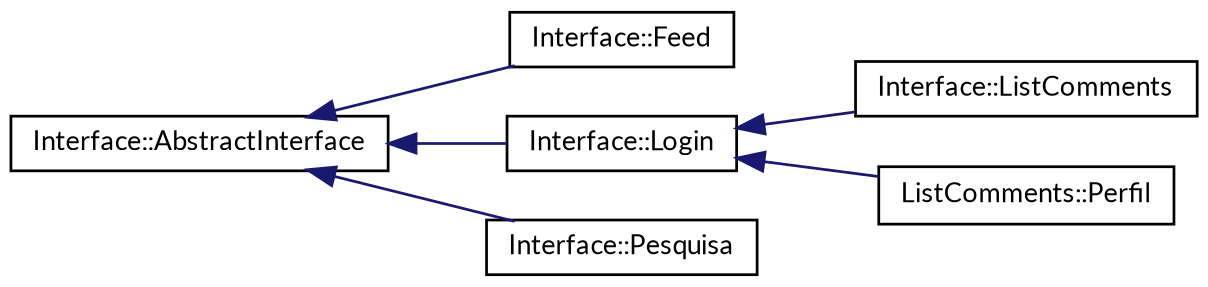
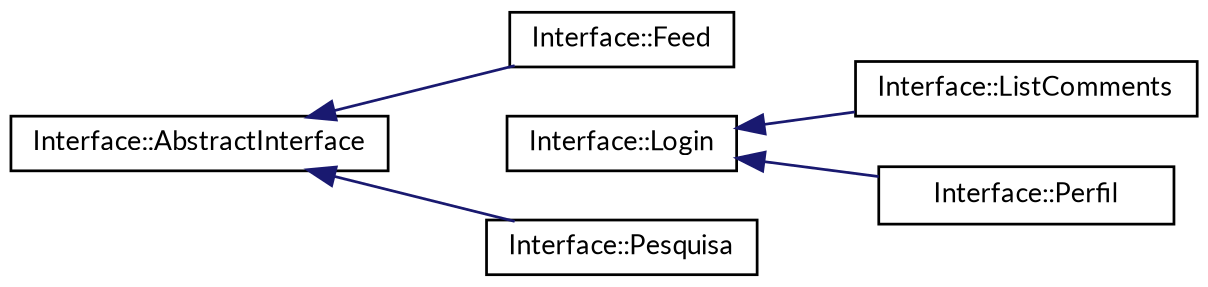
(462, 144) -> none
(1026, 195) -> (1026, 195)
